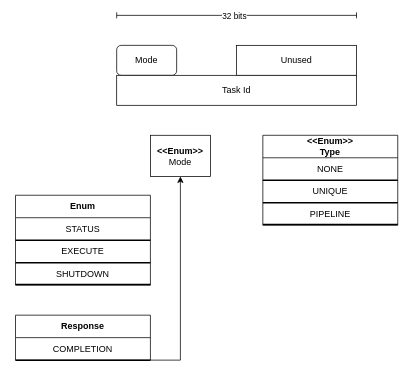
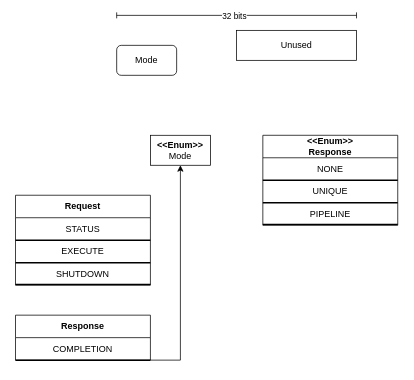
(297, 60) -> (297, 45)
(237, 90) -> none
(330, 147) -> (330, 147)
(180, 156) -> (180, 150)
(83, 207) -> (83, 207)
